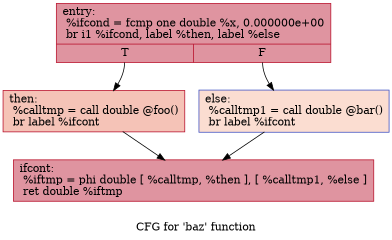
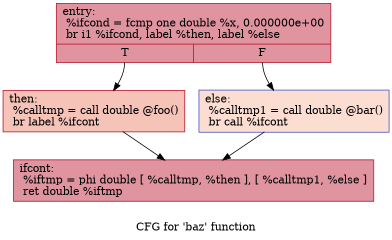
(250, 122) -> (247, 122)
